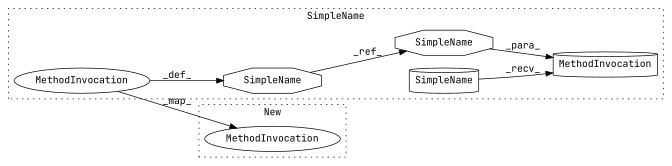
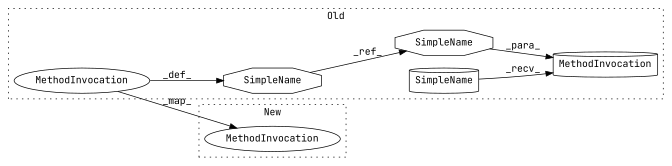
(336, 16) -> (336, 16)
